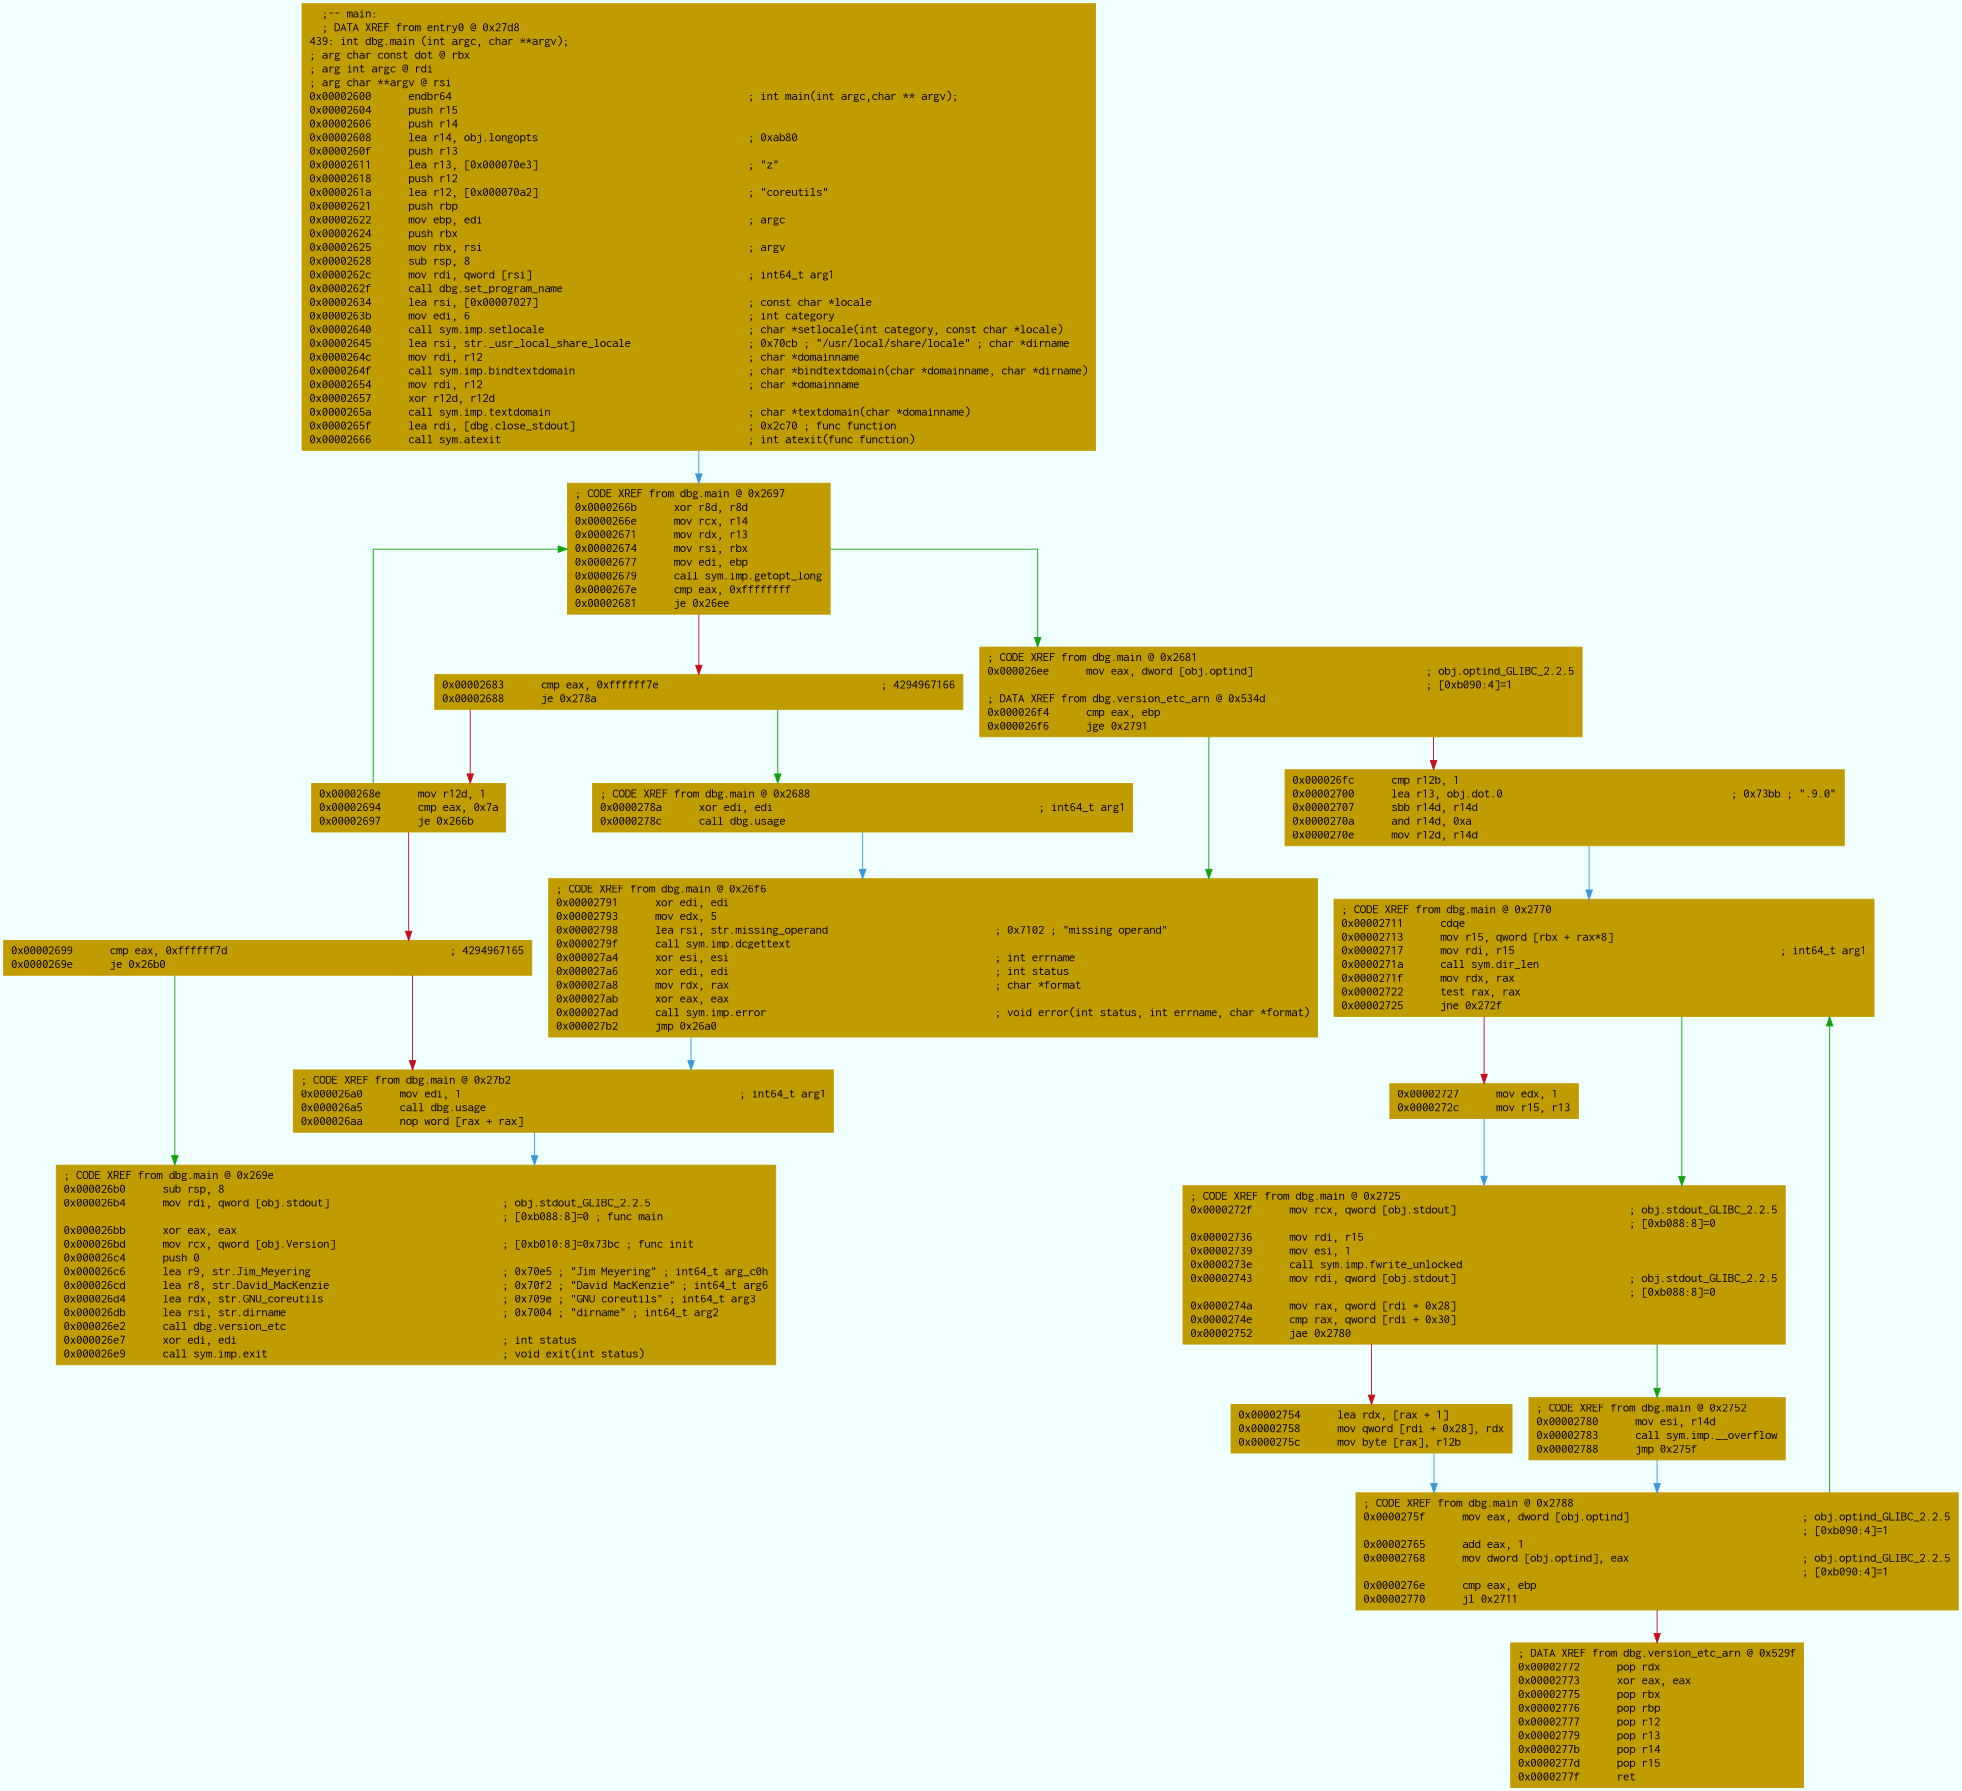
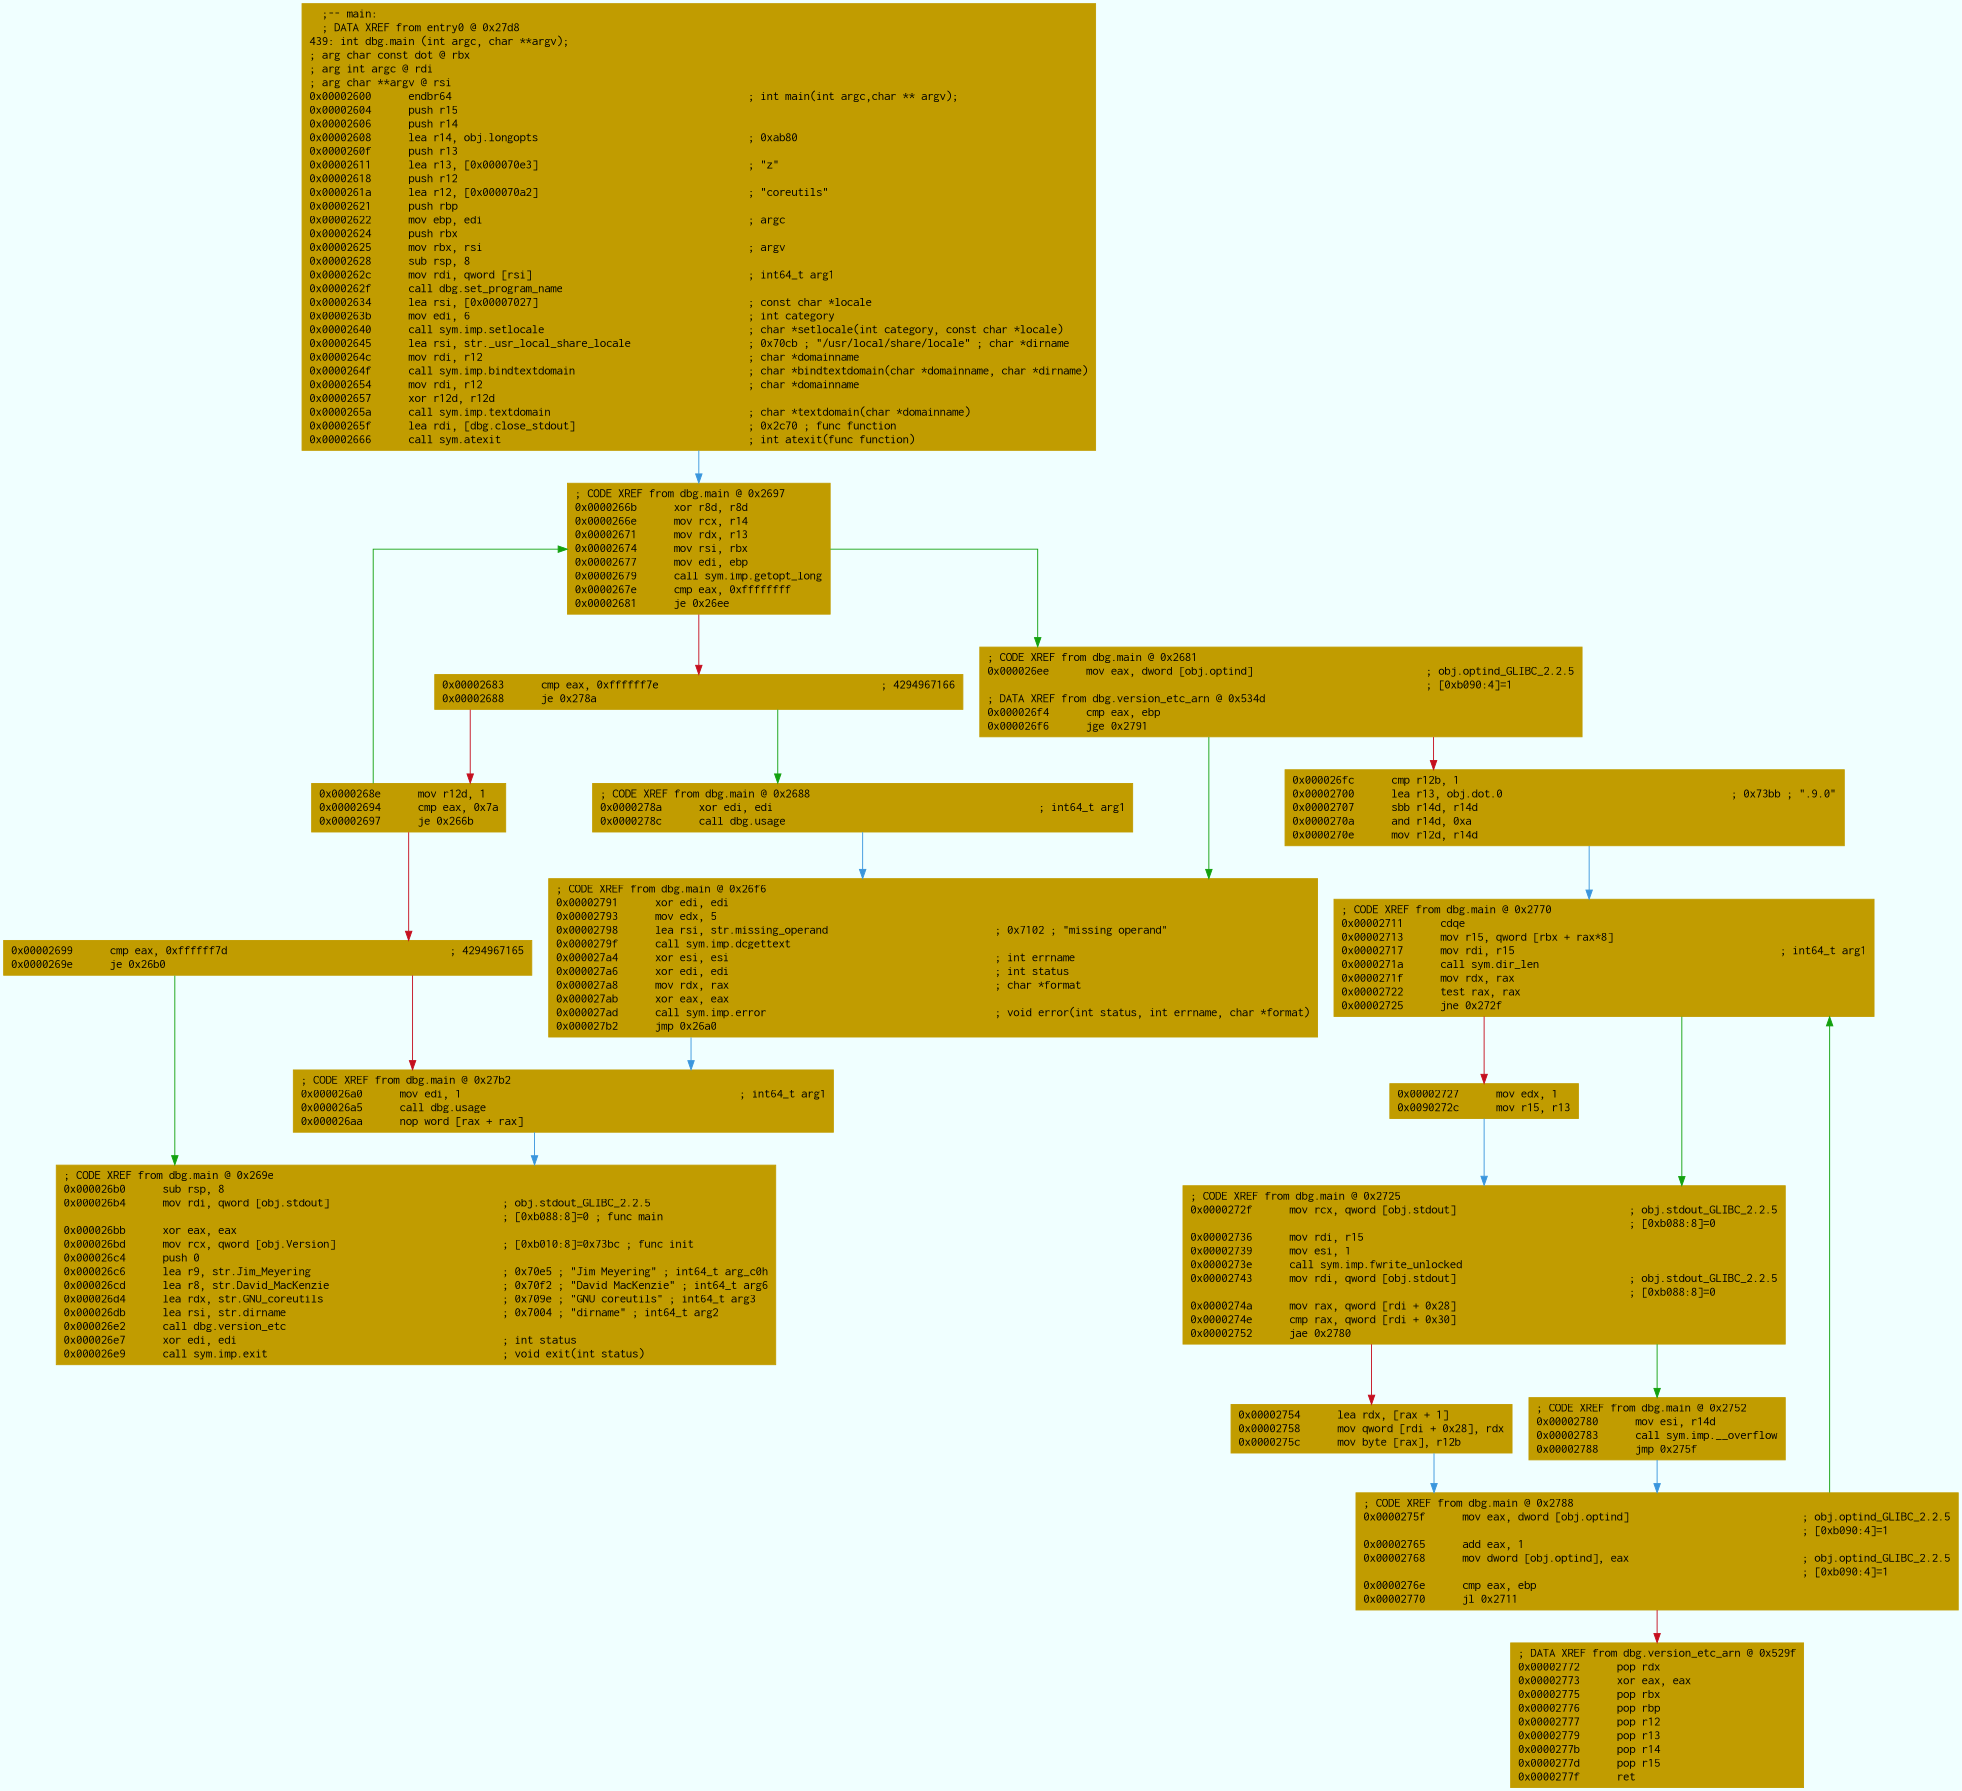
(1484, 1101) -> (1484, 1101)
